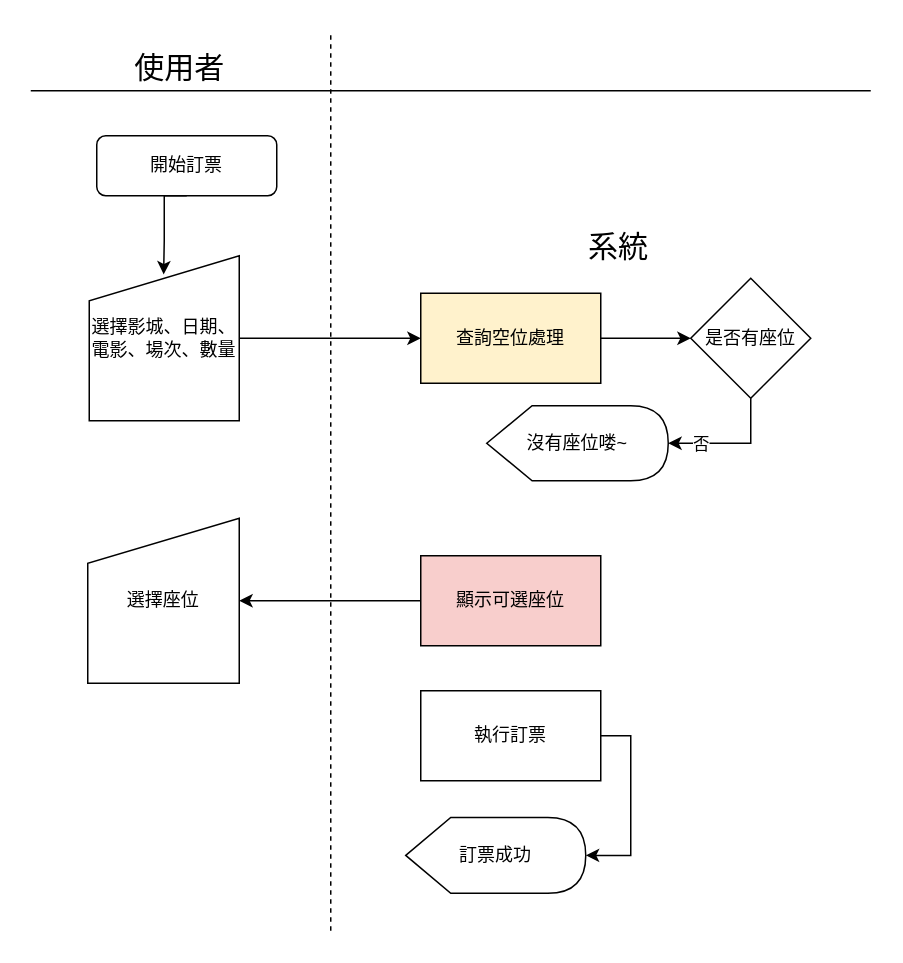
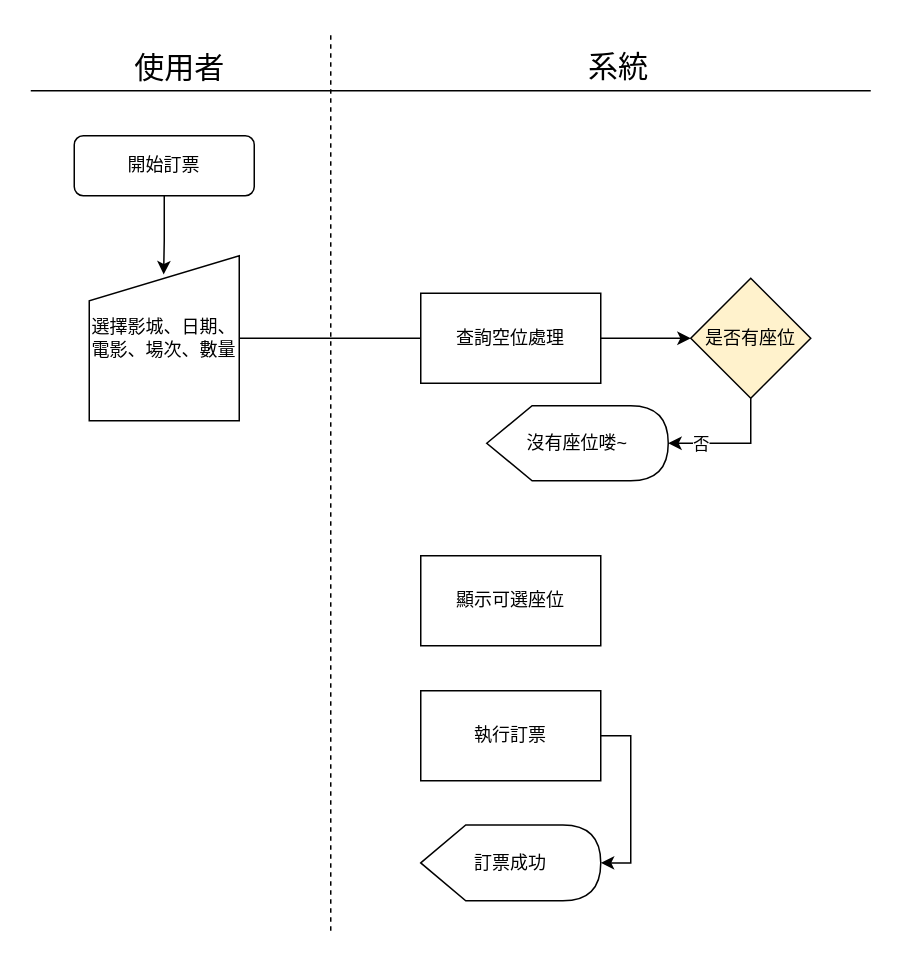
(187, 166) -> (164, 166)
(623, 240) -> (623, 60)
(409, 338) -> (413, 338)
(511, 338) -> (511, 338)
(751, 338) -> (751, 338)
(164, 601) -> none
(335, 601) -> none
(511, 601) -> (511, 601)
(496, 855) -> (511, 863)
